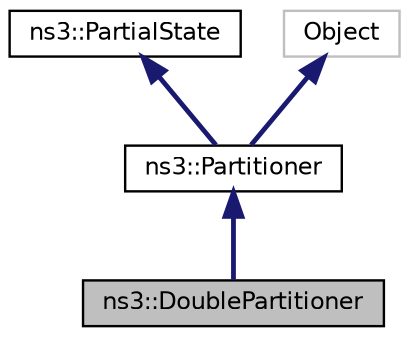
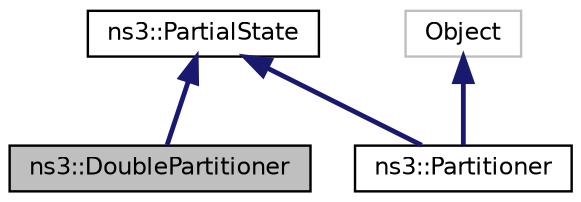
(233, 248) -> (178, 113)
